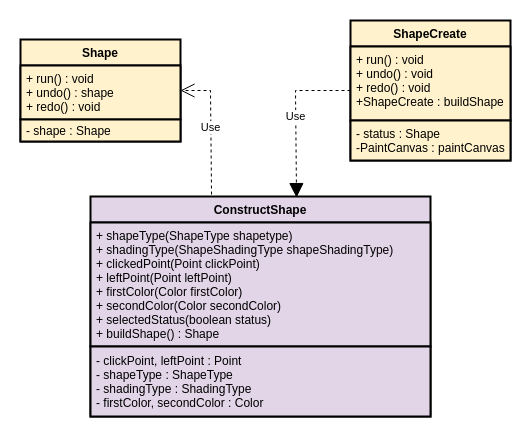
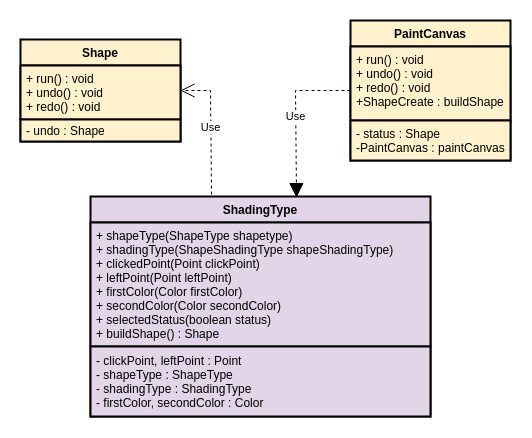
(430, 34) -> (430, 34)
(65, 79) -> (65, 79)
(70, 131) -> (67, 131)
(260, 210) -> (260, 210)
